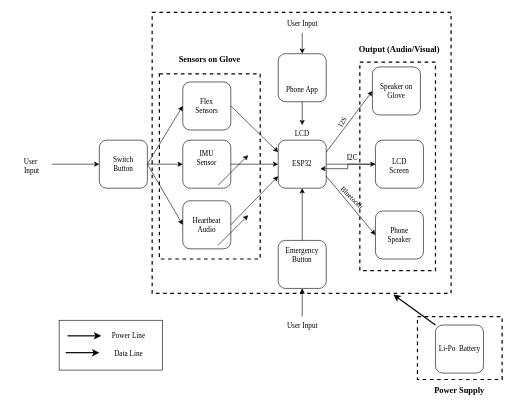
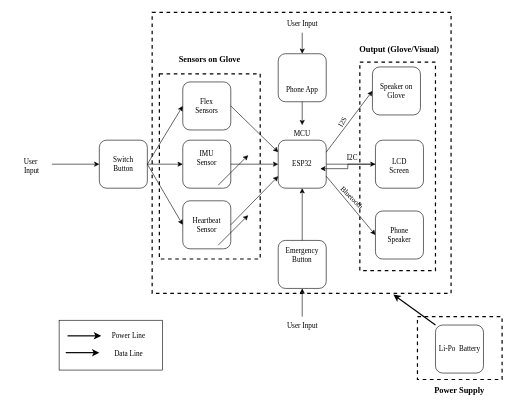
(399, 50) -> (399, 50)
(302, 134) -> (302, 134)
(207, 225) -> (207, 225)
